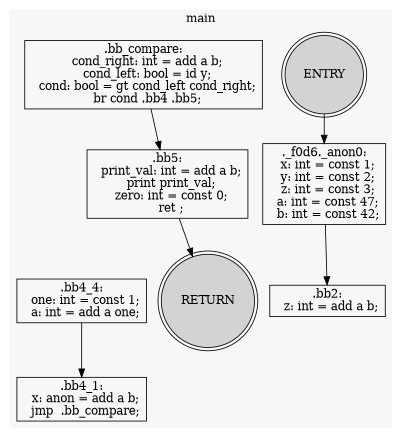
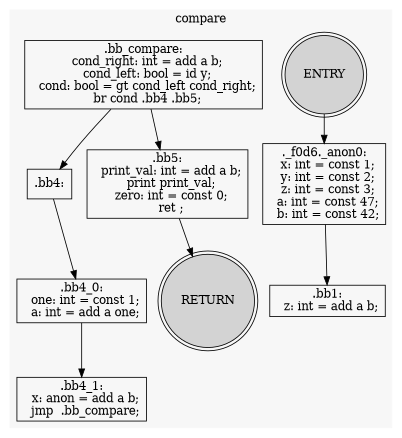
(201, 19) -> (201, 19)
none -> (50, 184)
(82, 301) -> (82, 301)
(328, 301) -> (328, 301)
